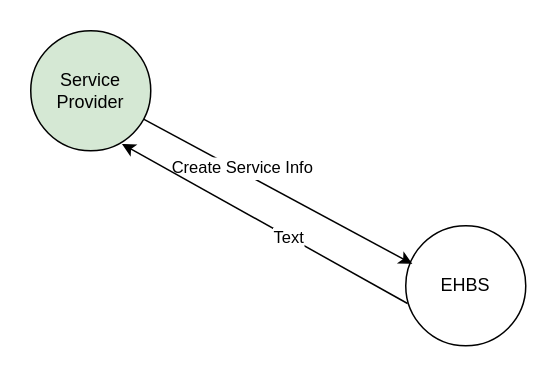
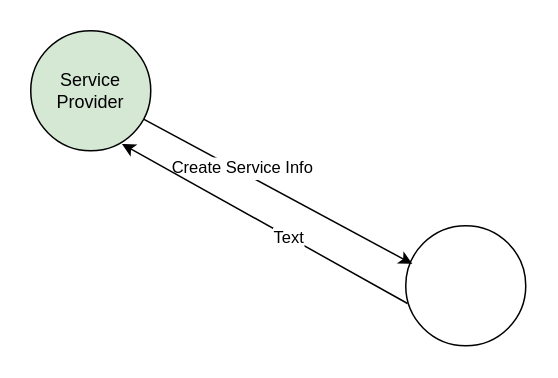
(466, 286) -> none
